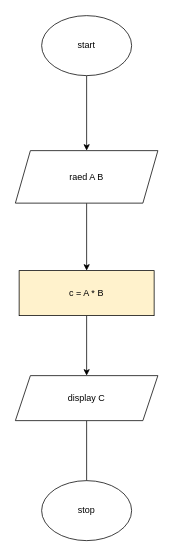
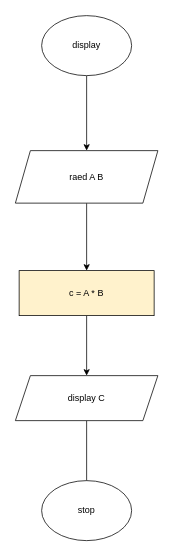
(87, 45) -> (87, 45)
